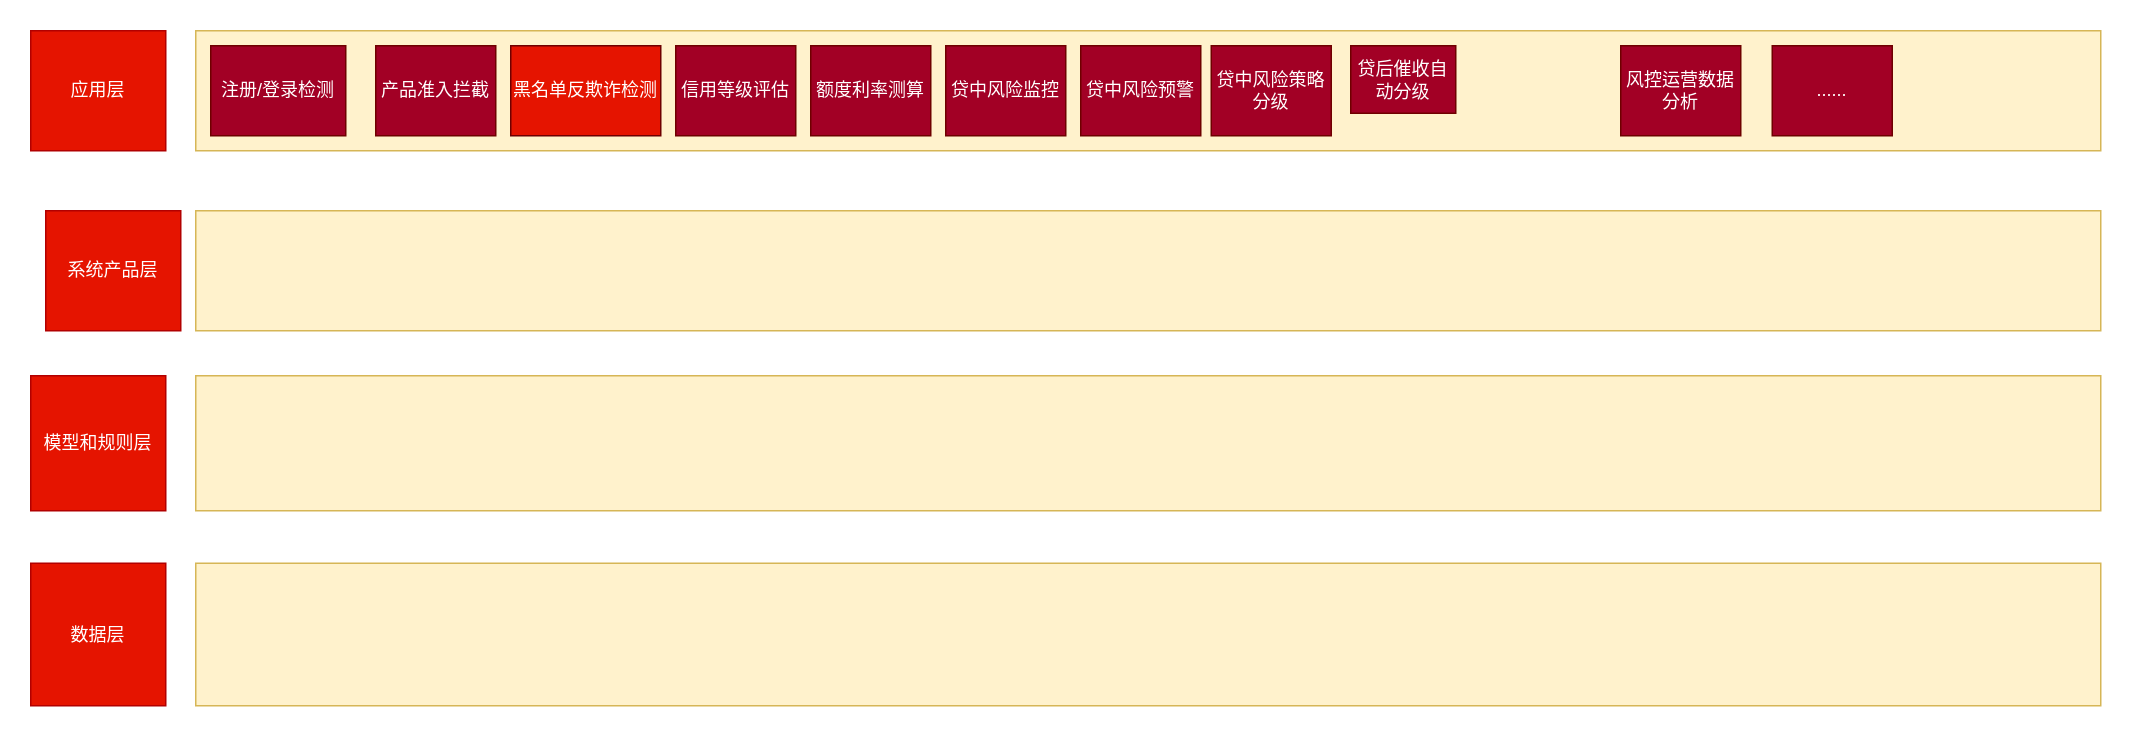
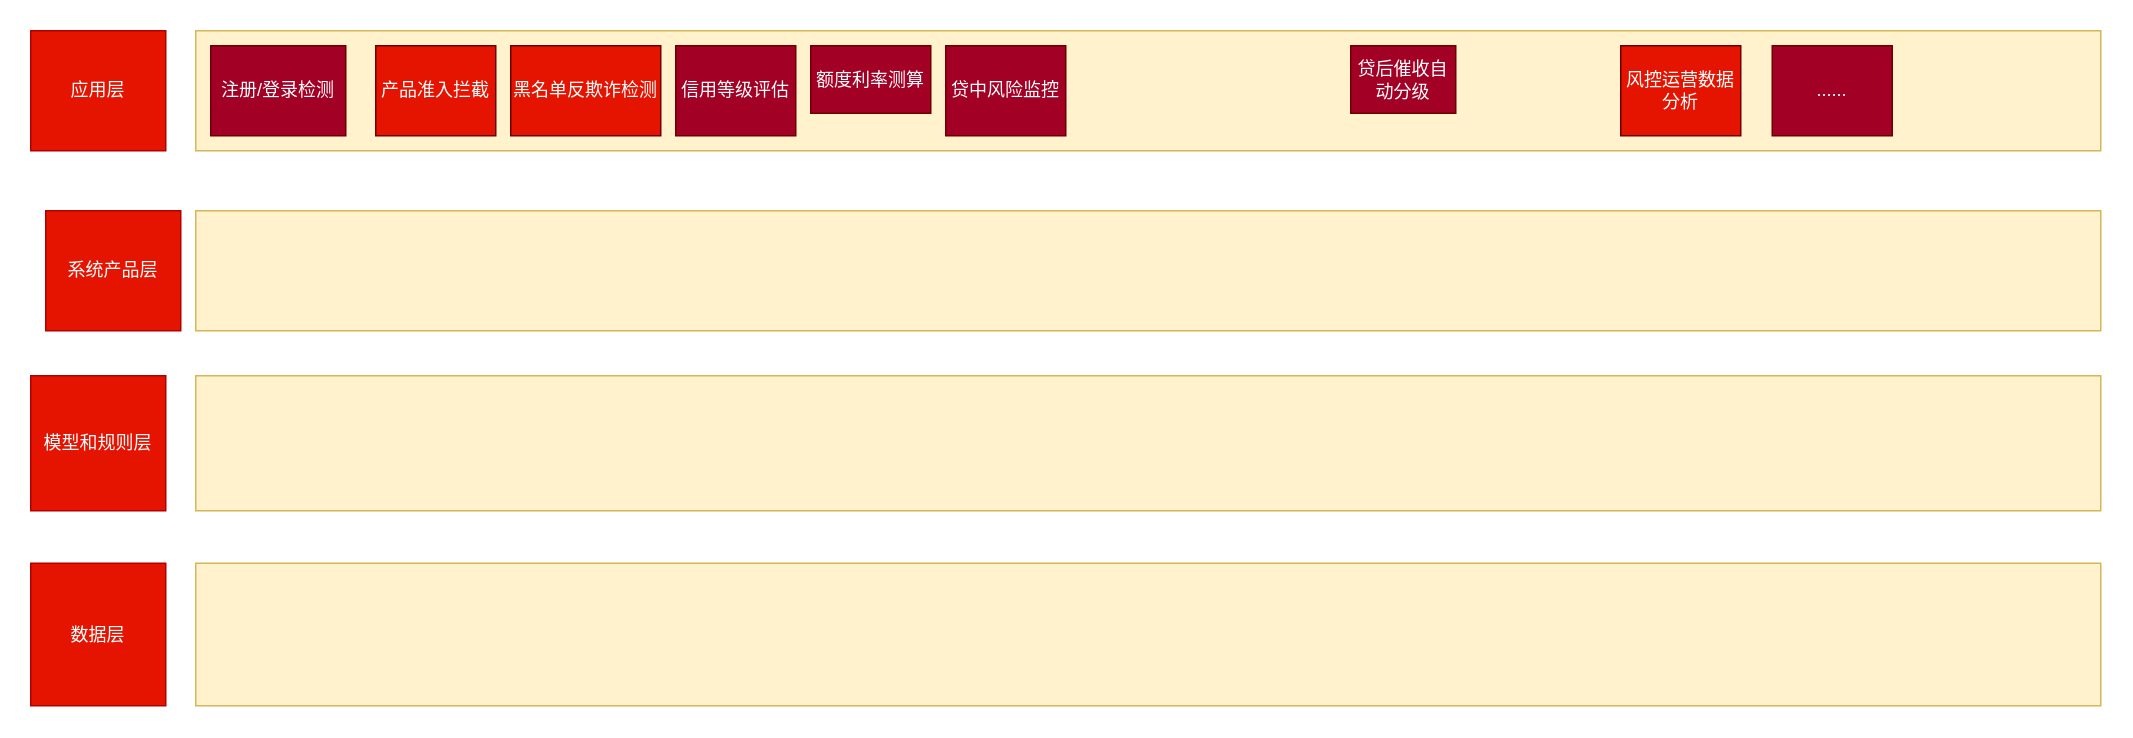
(436, 91) -> (436, 91)
(871, 91) -> (871, 80)
(1141, 91) -> none
(1271, 91) -> none
(1681, 91) -> (1681, 91)
